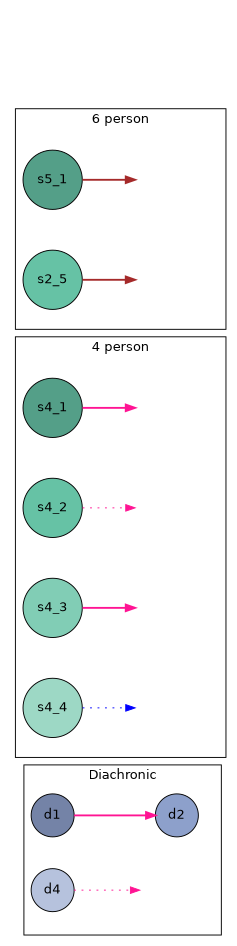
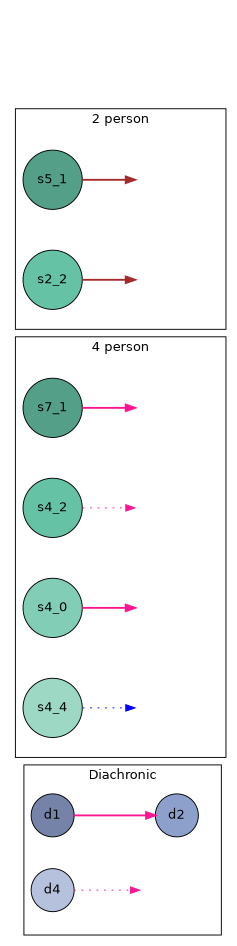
(121, 119) -> (121, 119)
(53, 280) -> (53, 280)
(53, 408) -> (53, 408)
(53, 608) -> (53, 608)
